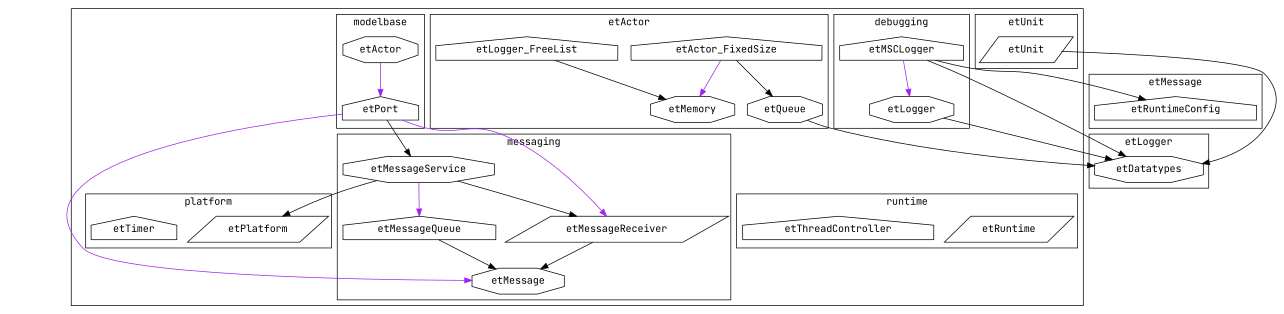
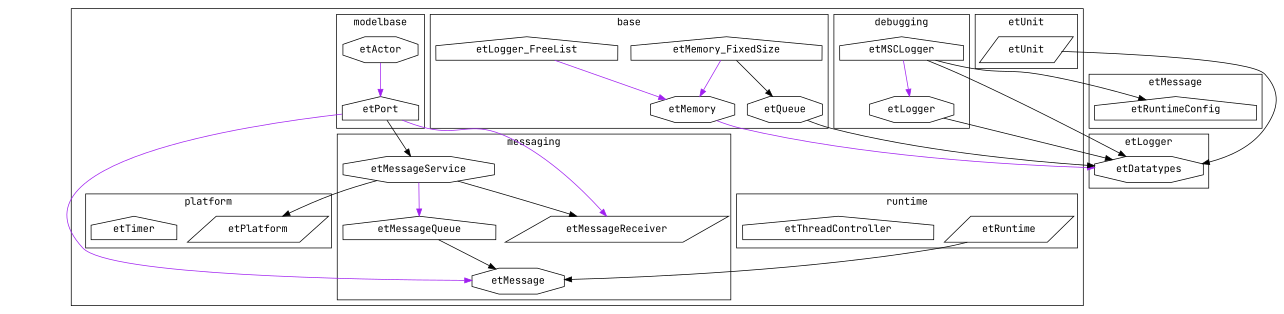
(629, 23) -> (629, 23)
(726, 50) -> (726, 50)
(607, 79) -> (607, 79)
none -> (900, 154)
(570, 254) -> (770, 268)
